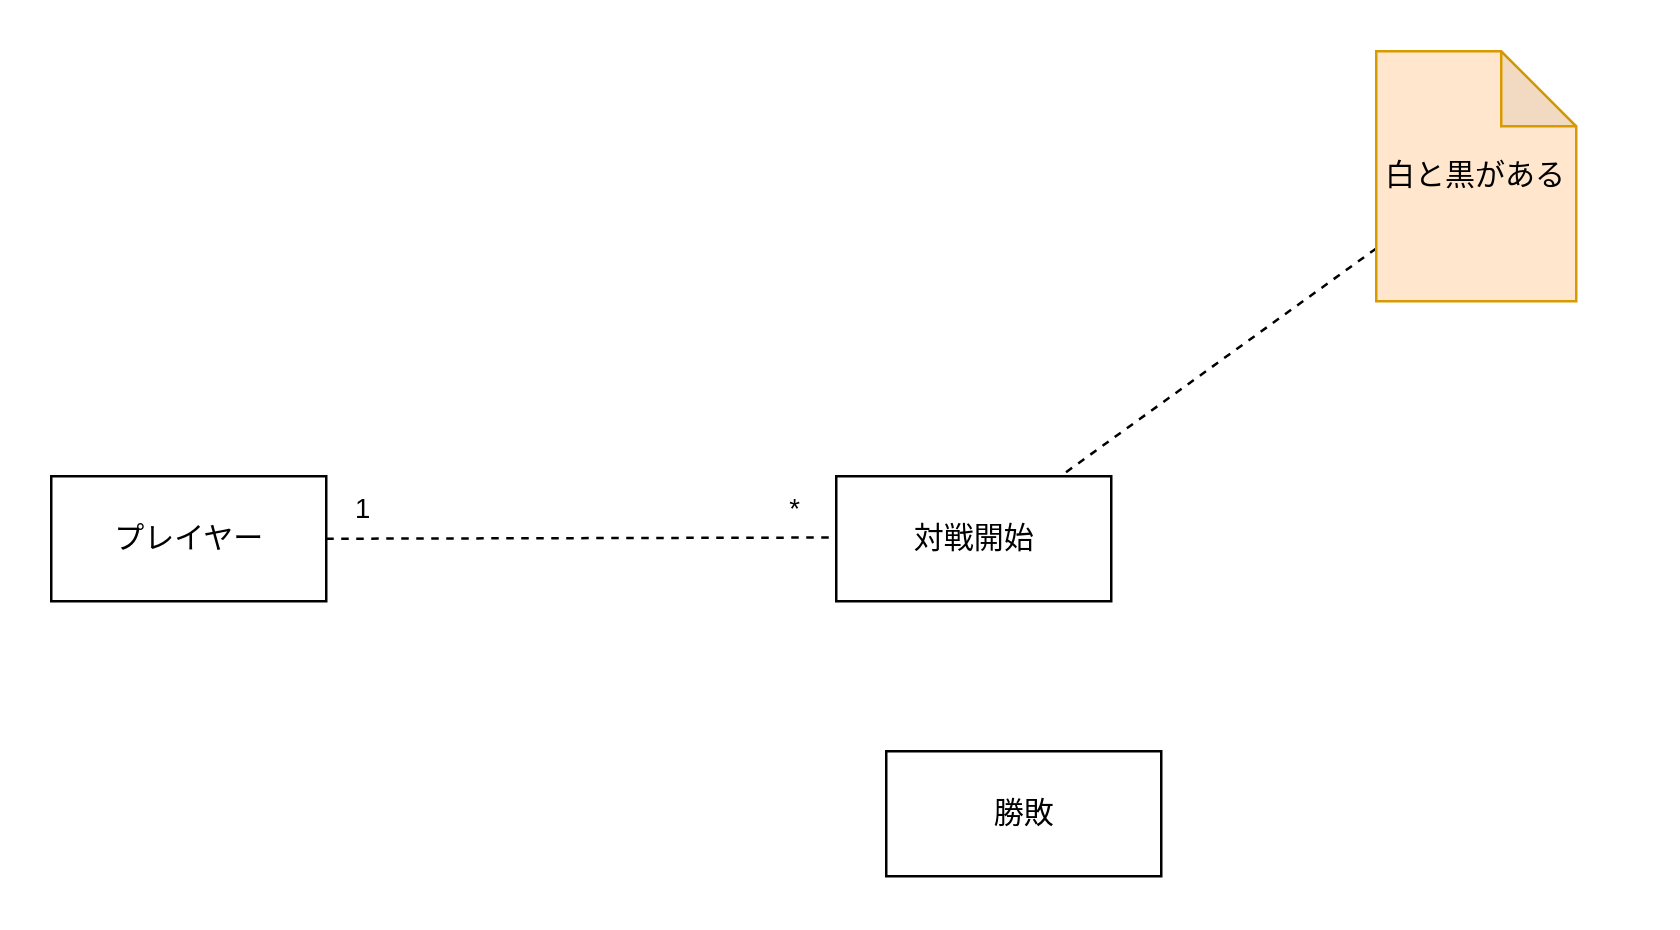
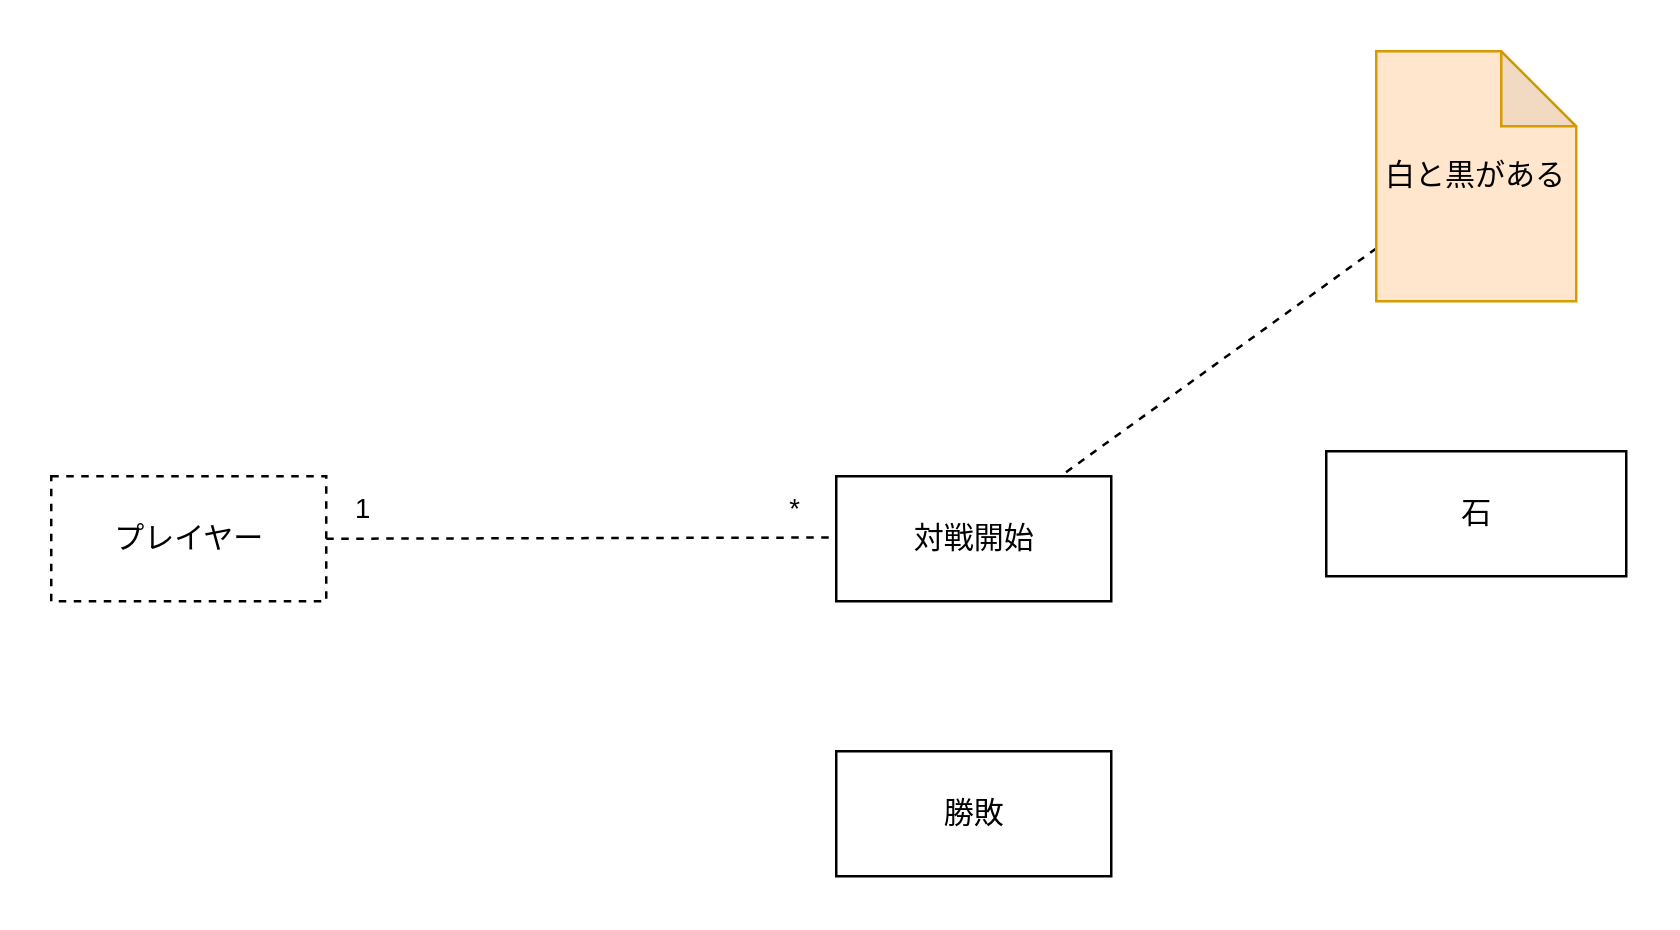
none -> (1476, 514)
(189, 539) -> (189, 539)
(1024, 814) -> (974, 814)
